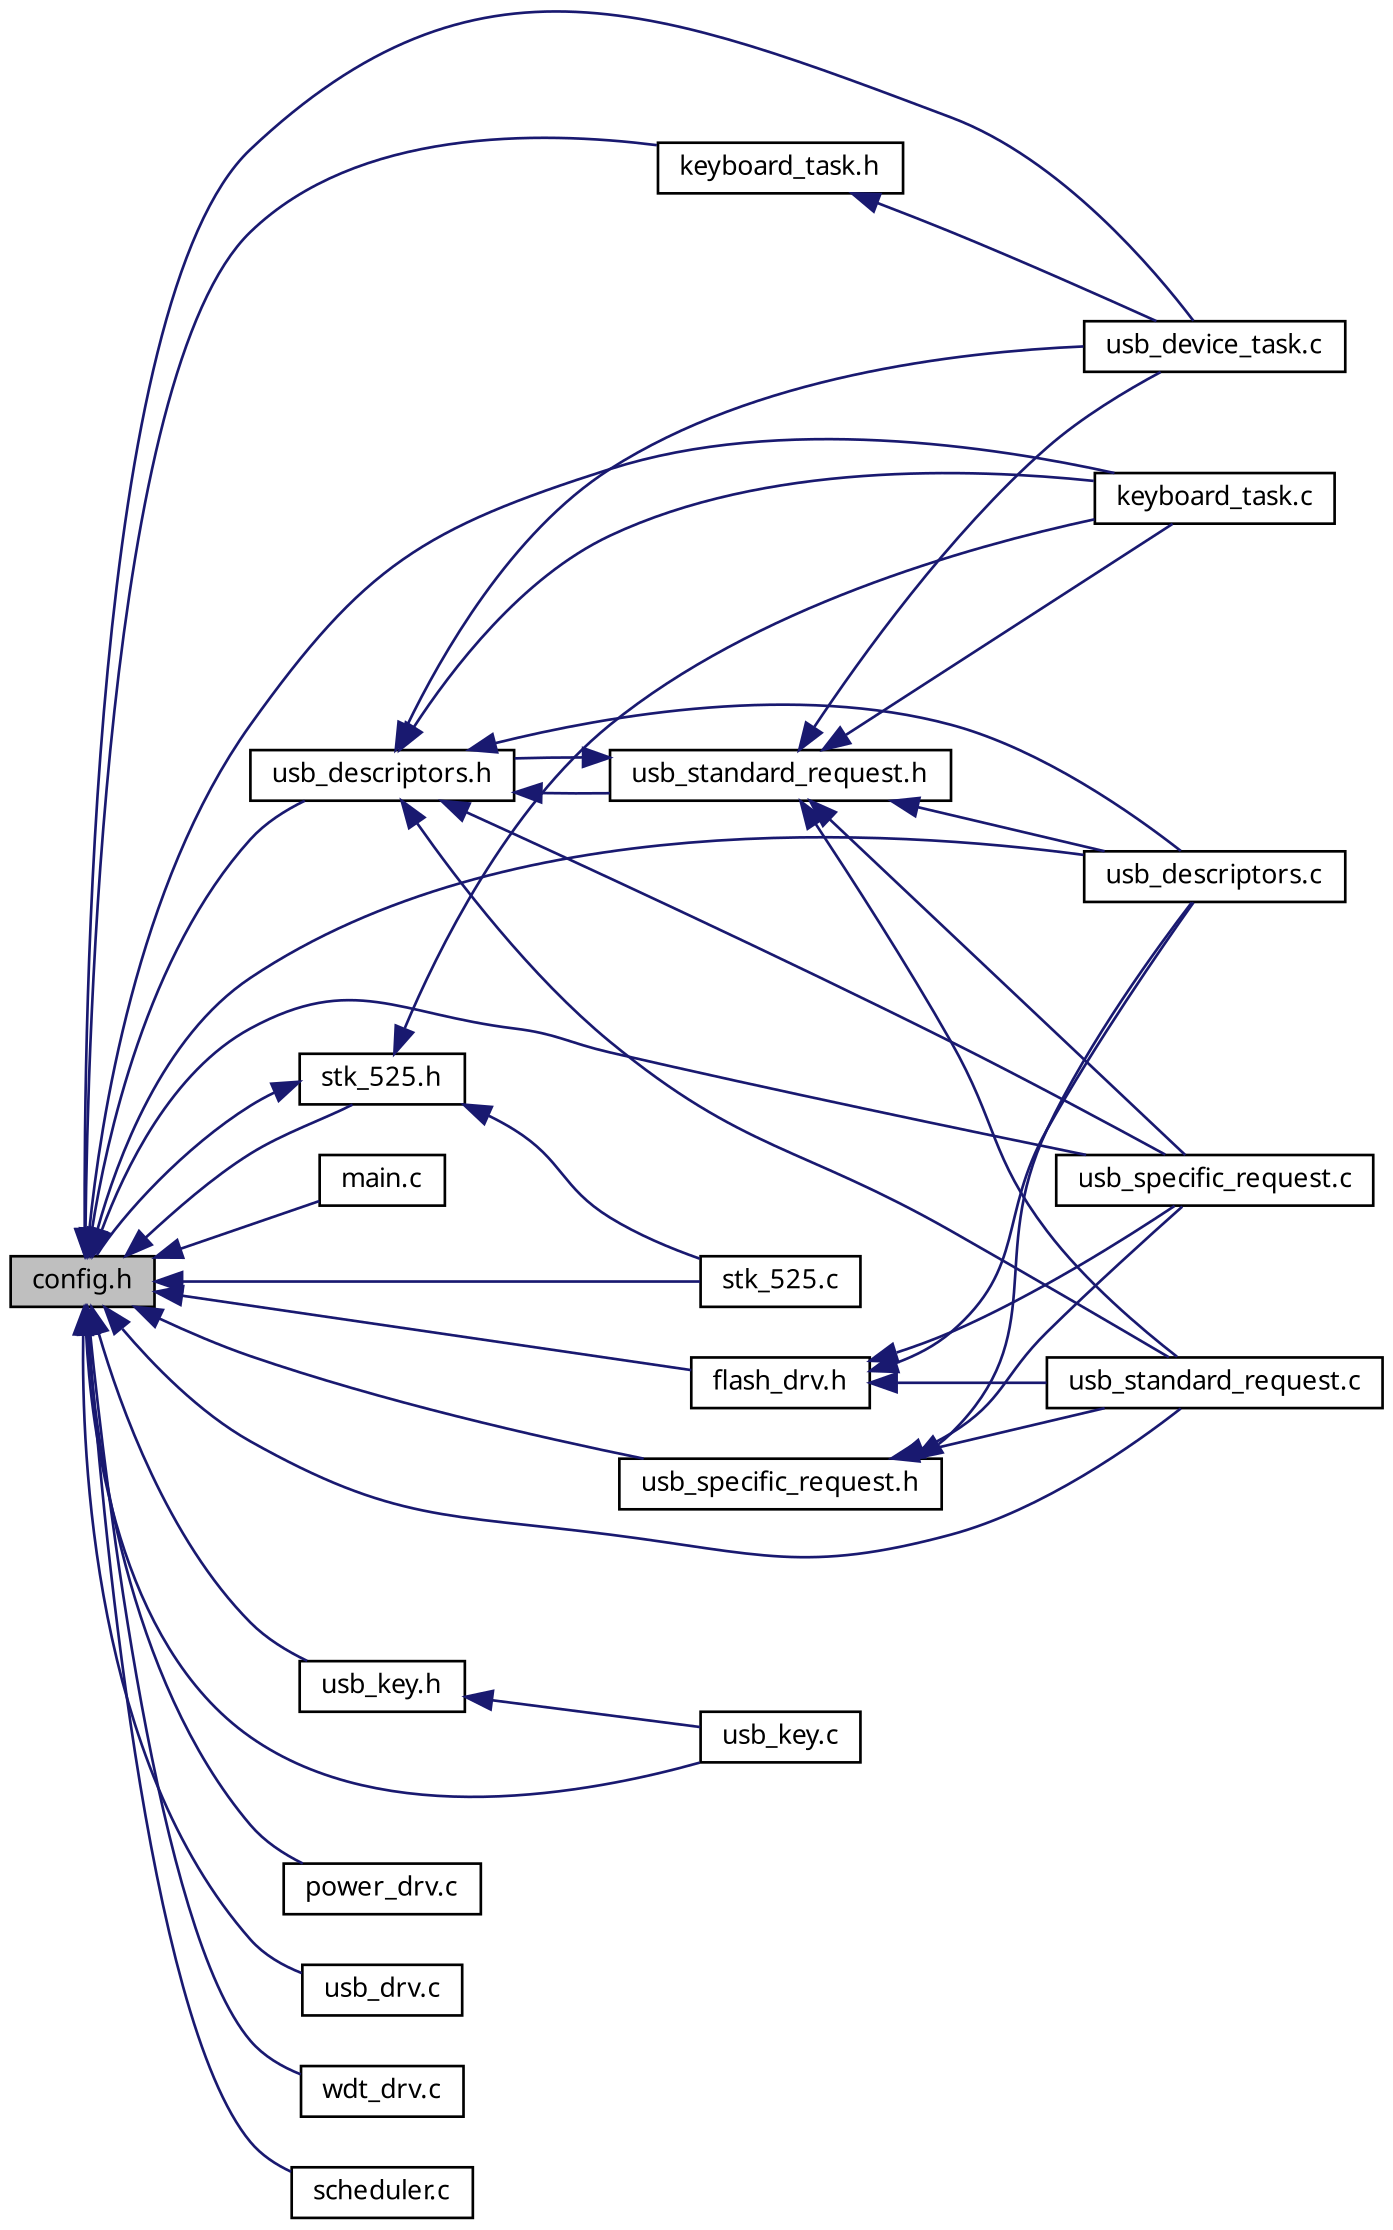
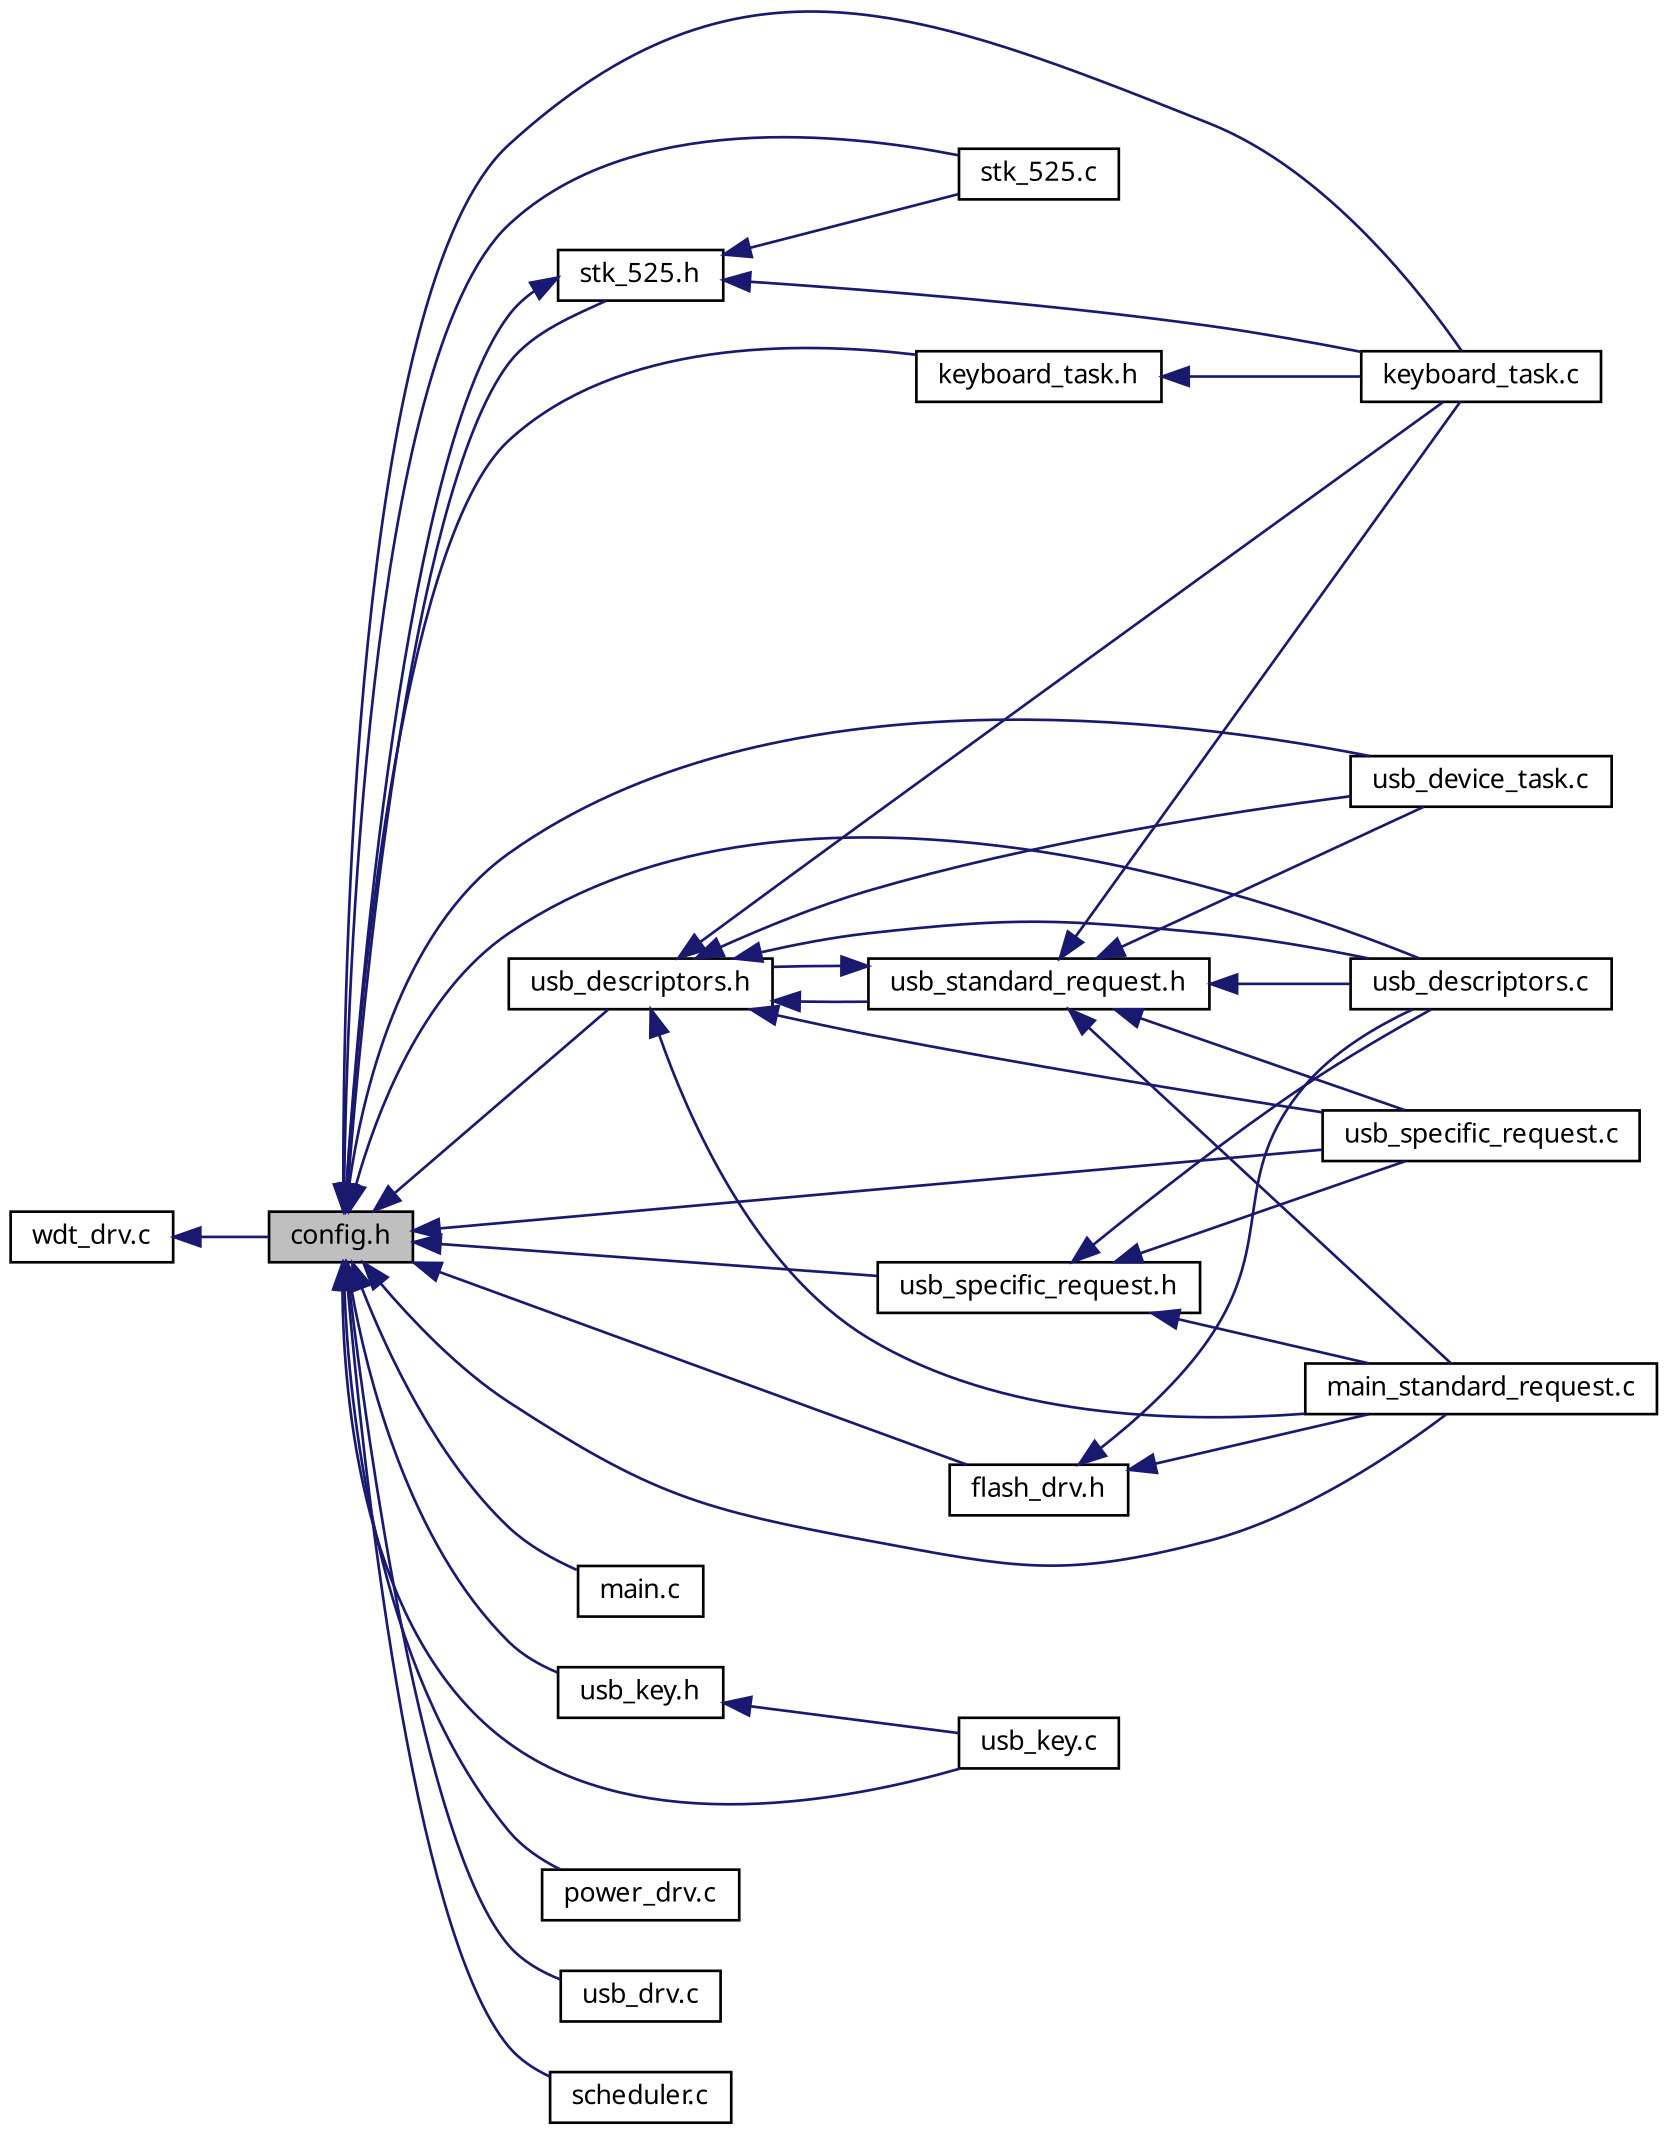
(1018, 260) -> (1275, 377)
(991, 1313) -> none
(1215, 1383) -> (1481, 1389)
(177, 1860) -> (235, 1237)
